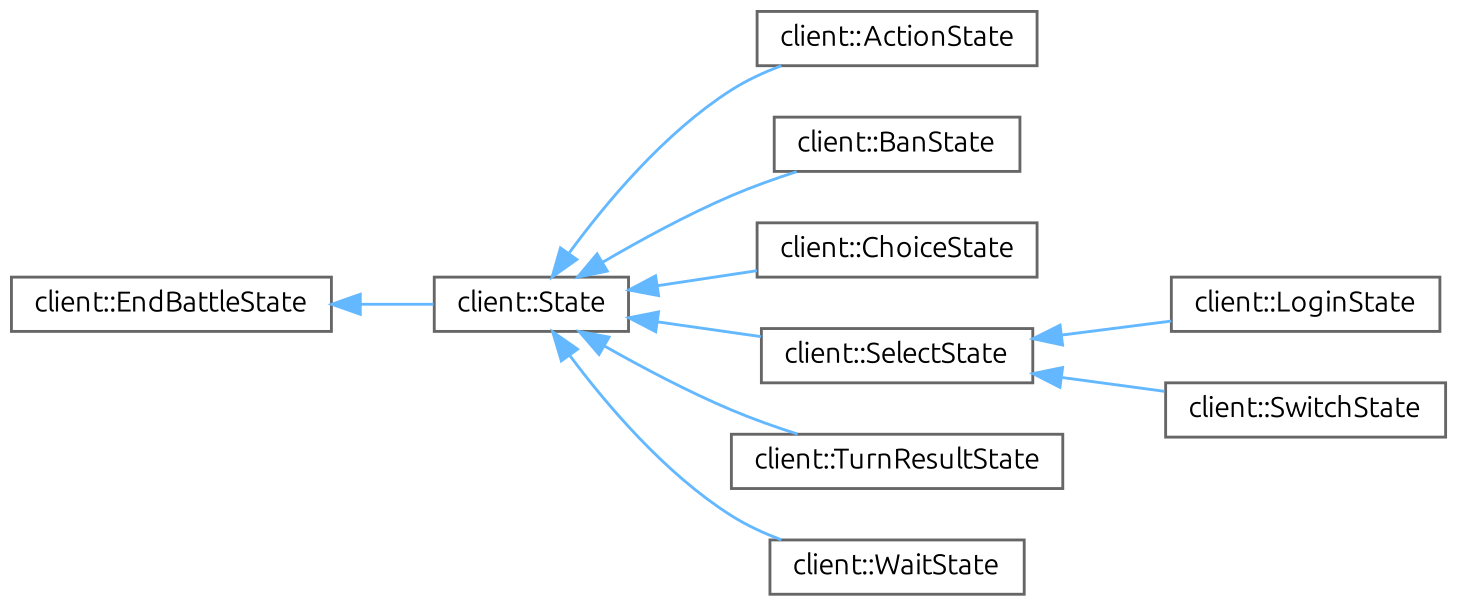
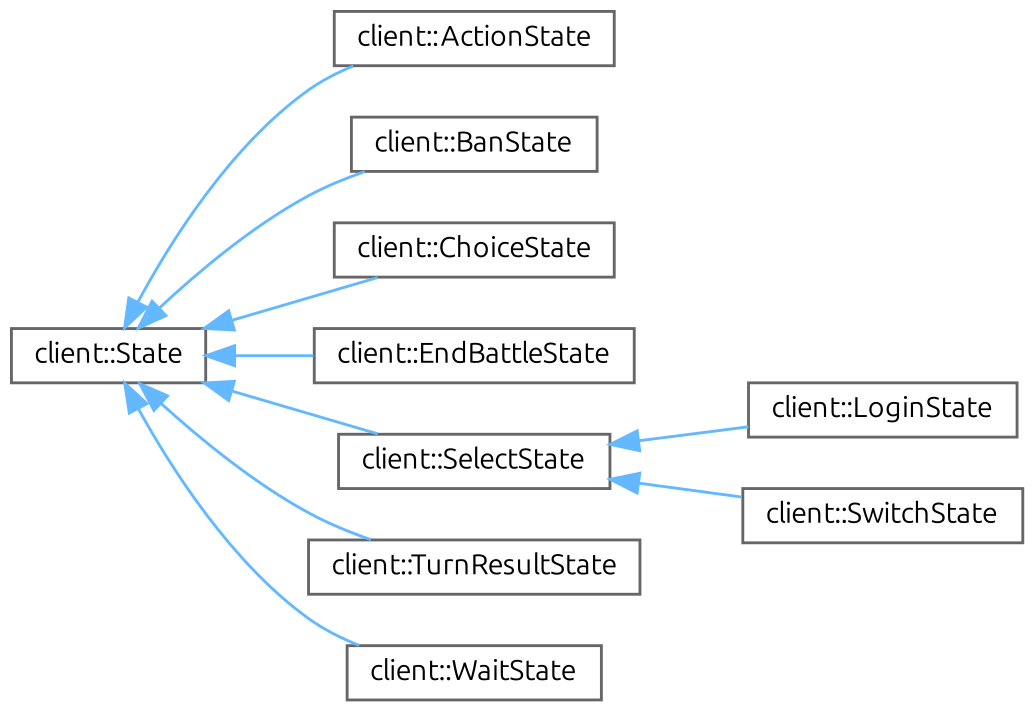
(397, 304) -> (274, 356)
